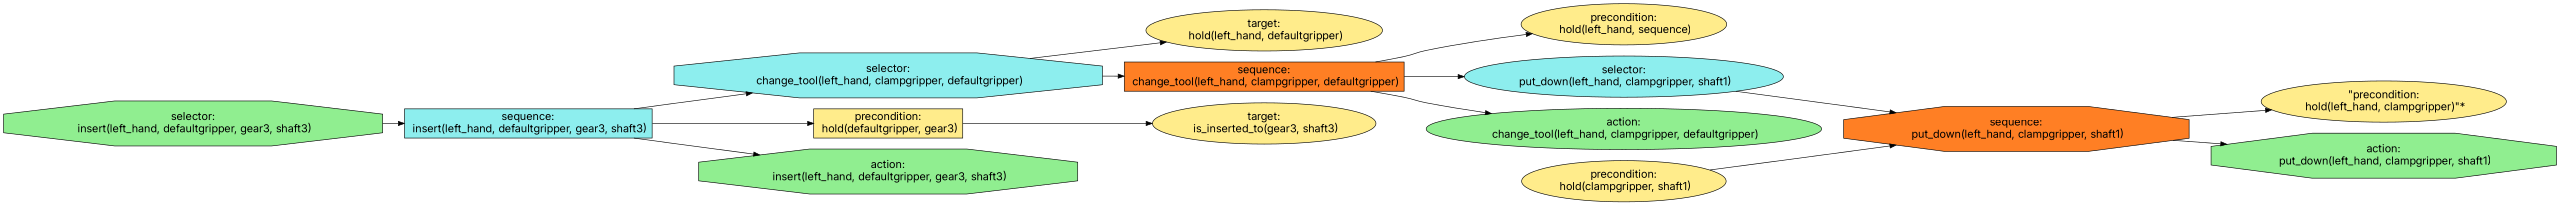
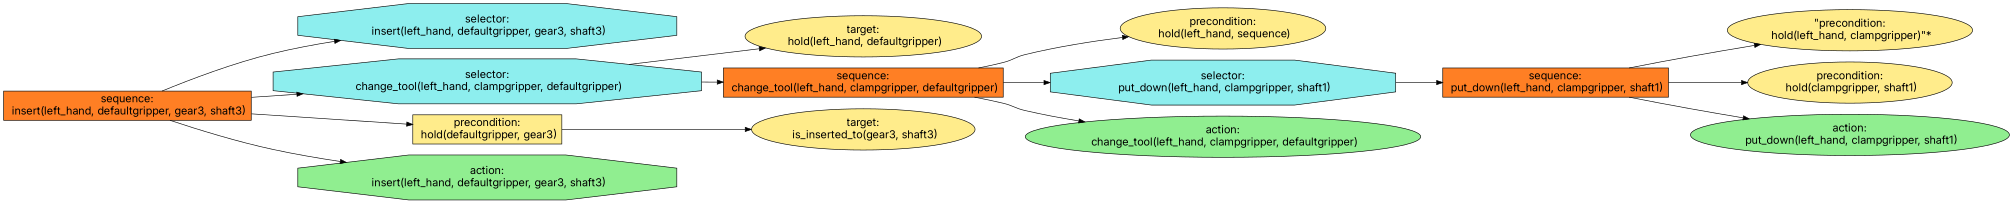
(1624, 77) -> (1223, 83)
(193, 123) -> (487, 26)
(390, 123) -> (247, 61)
(528, 123) -> (127, 106)
(2016, 129) -> (1556, 83)
(2384, 156) -> (1850, 135)
(1800, 158) -> (1705, 83)
